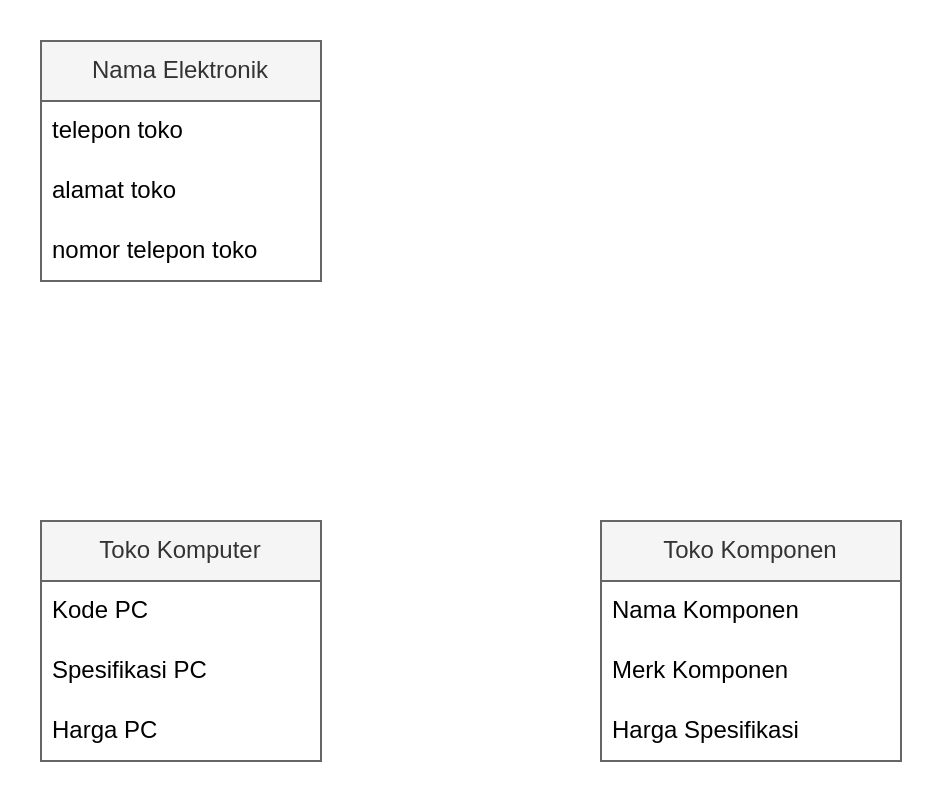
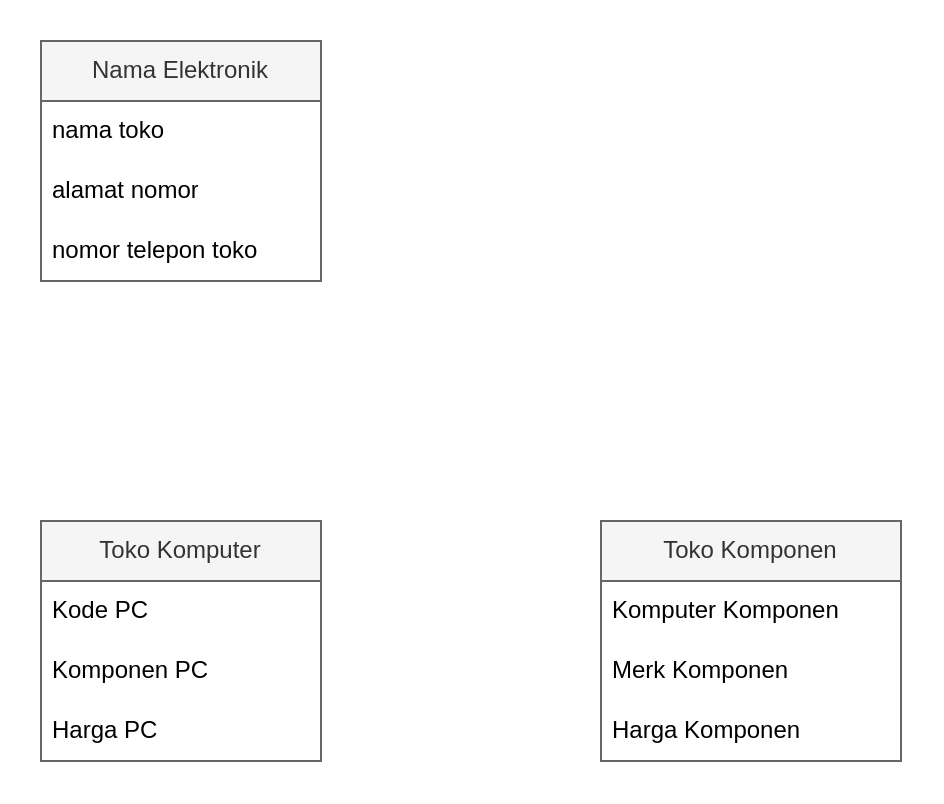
(127, 131) -> (110, 131)
(121, 191) -> (127, 191)
(697, 611) -> (724, 611)
(135, 671) -> (124, 671)
(715, 731) -> (704, 731)
